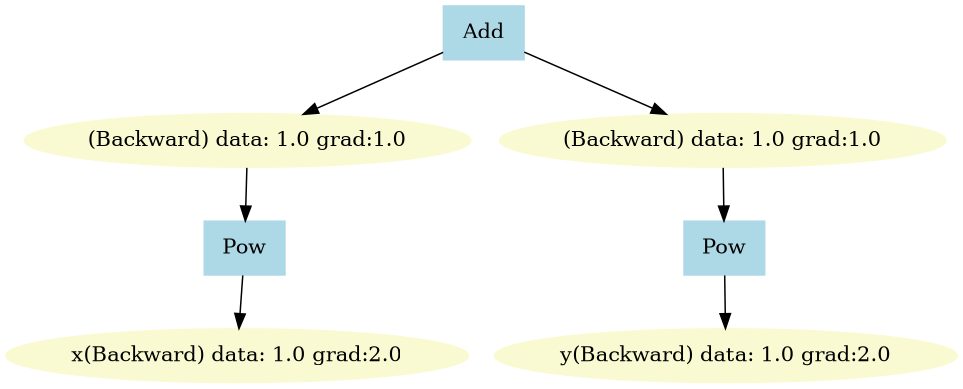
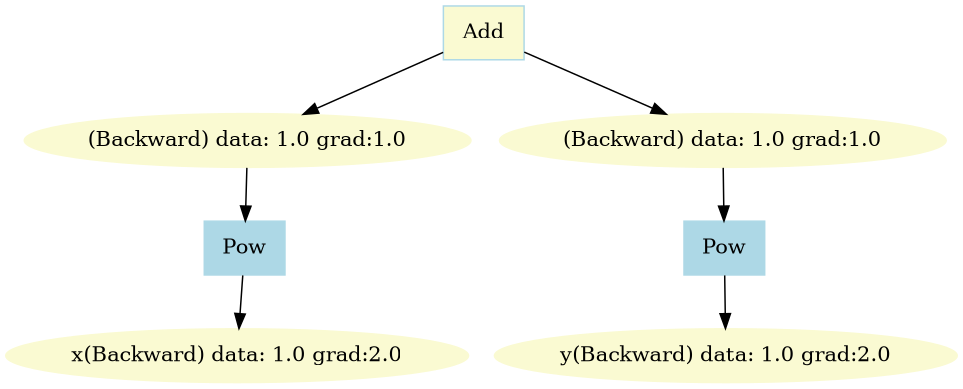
(484, 33) -> (484, 33)
